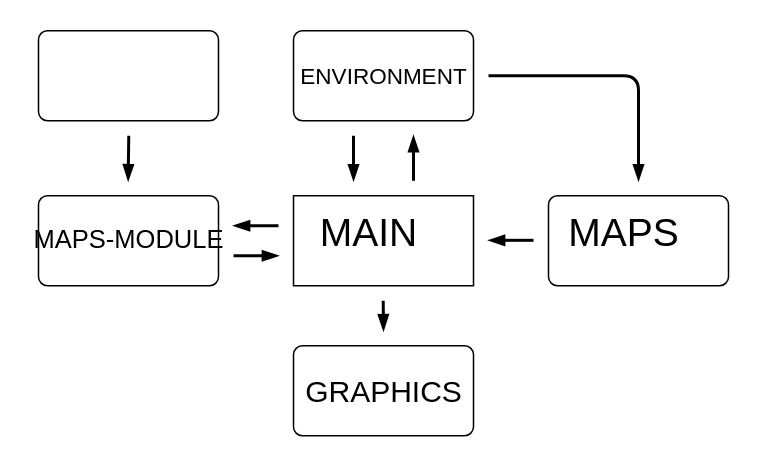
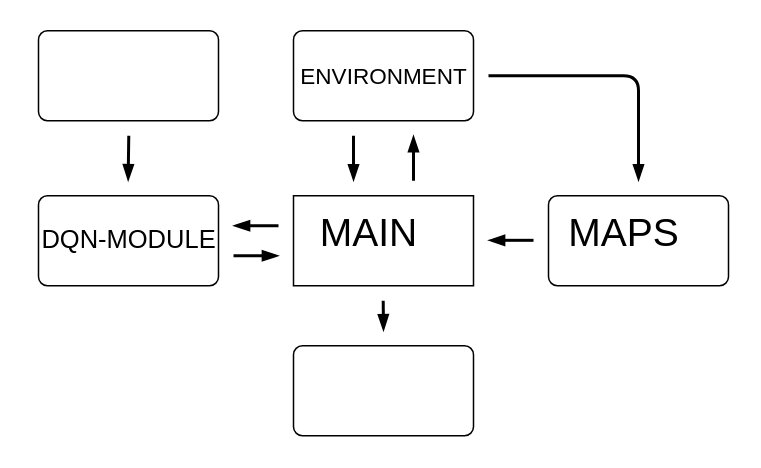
(129, 241) -> (129, 241)
(383, 391) -> none
